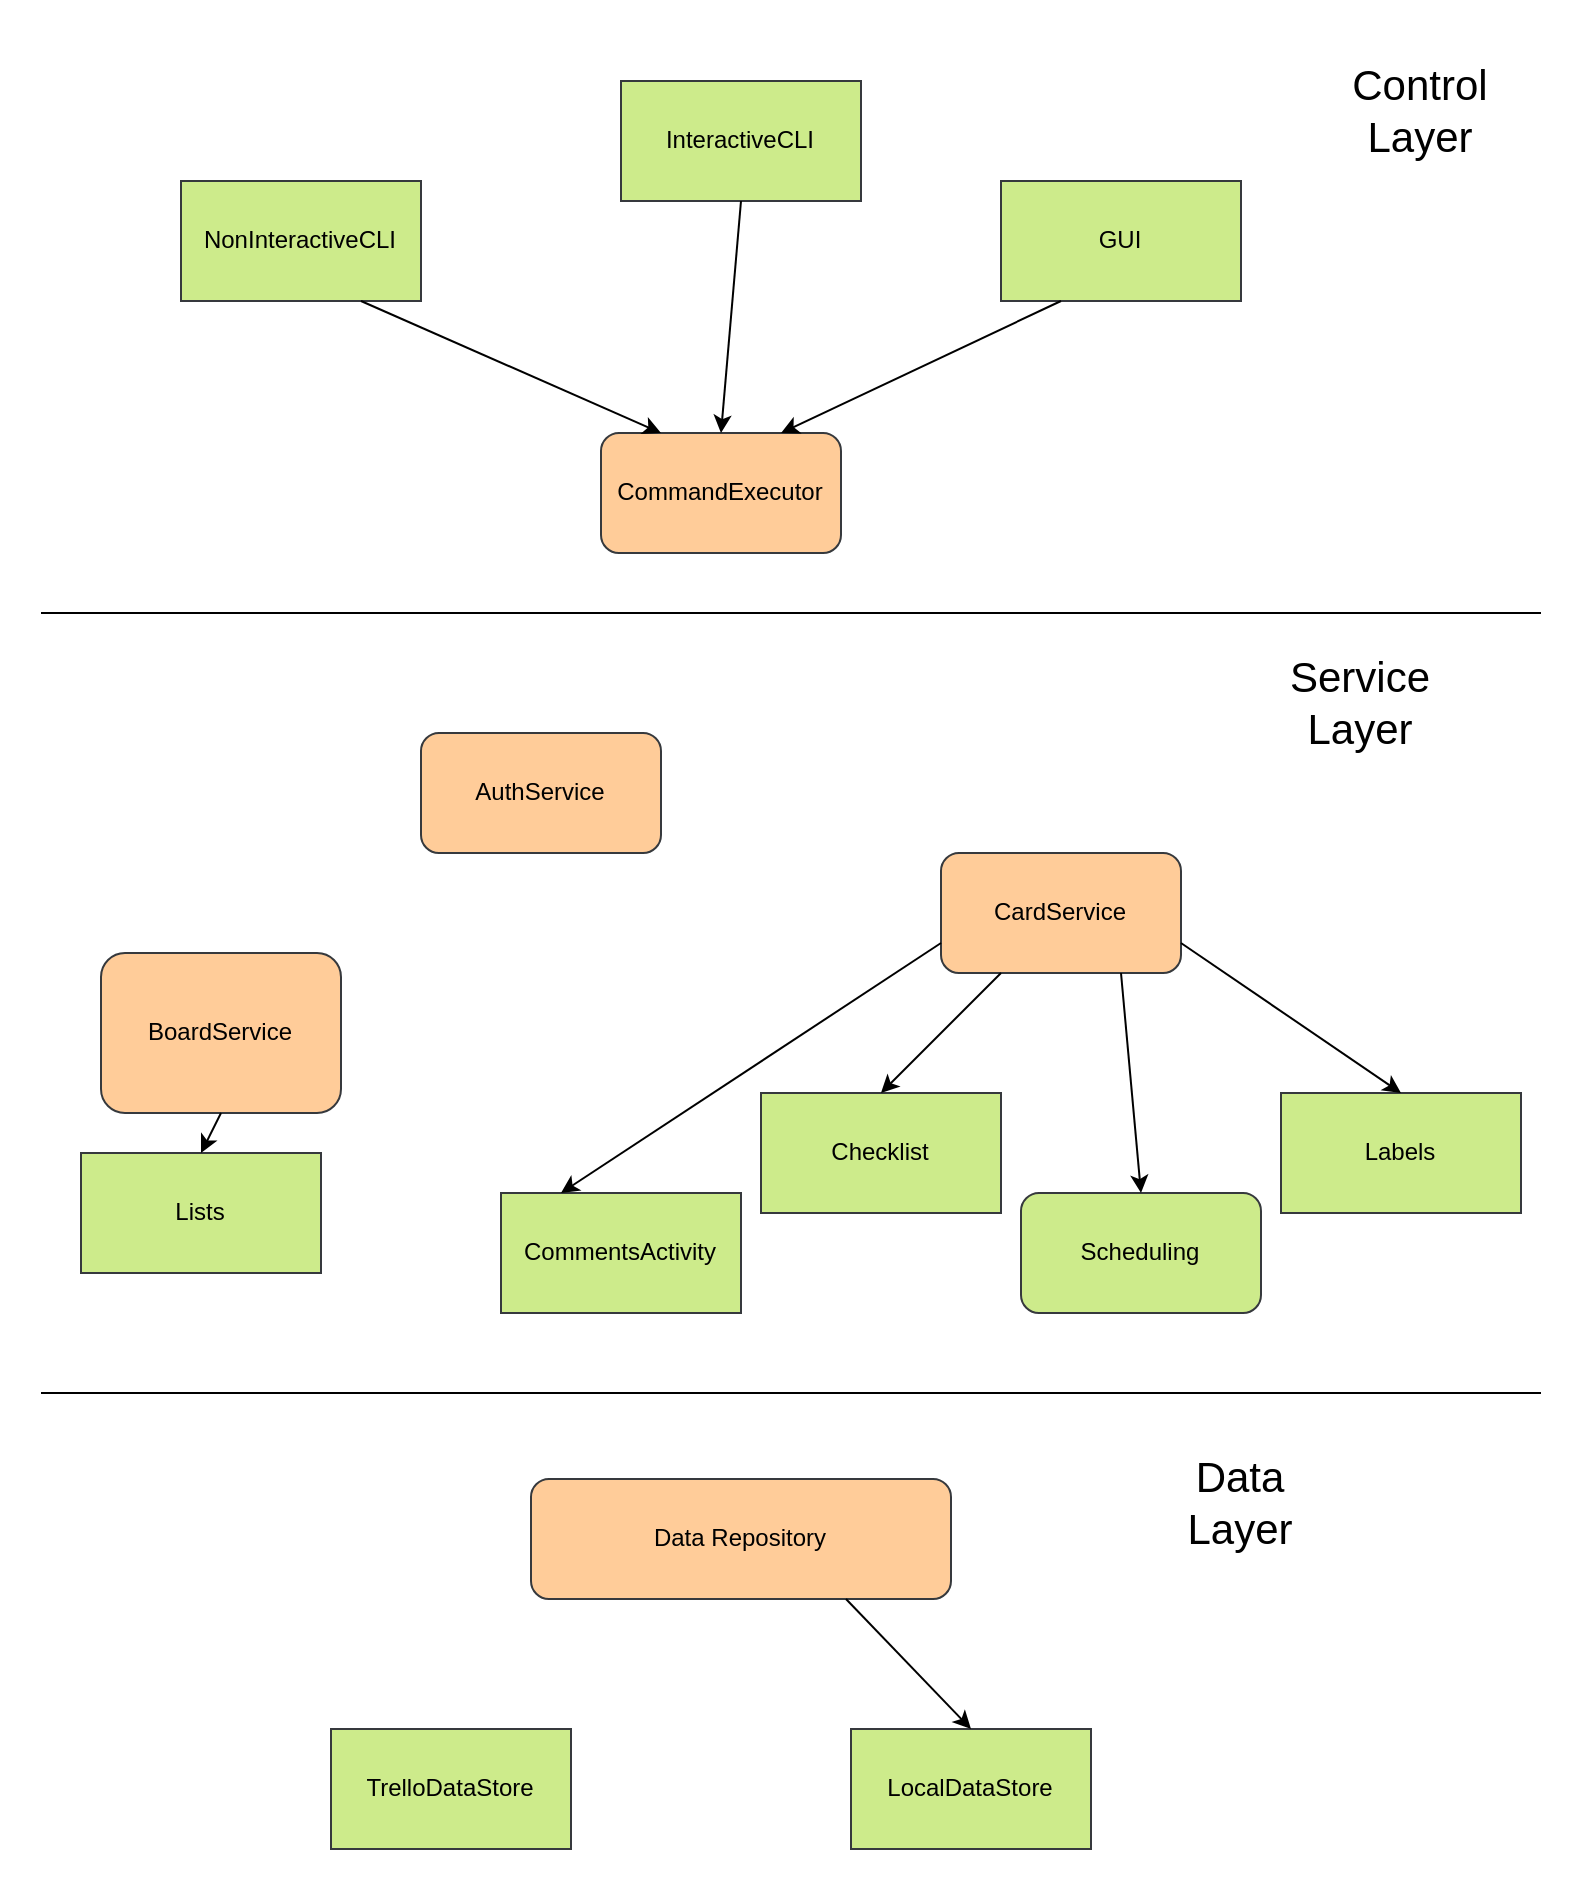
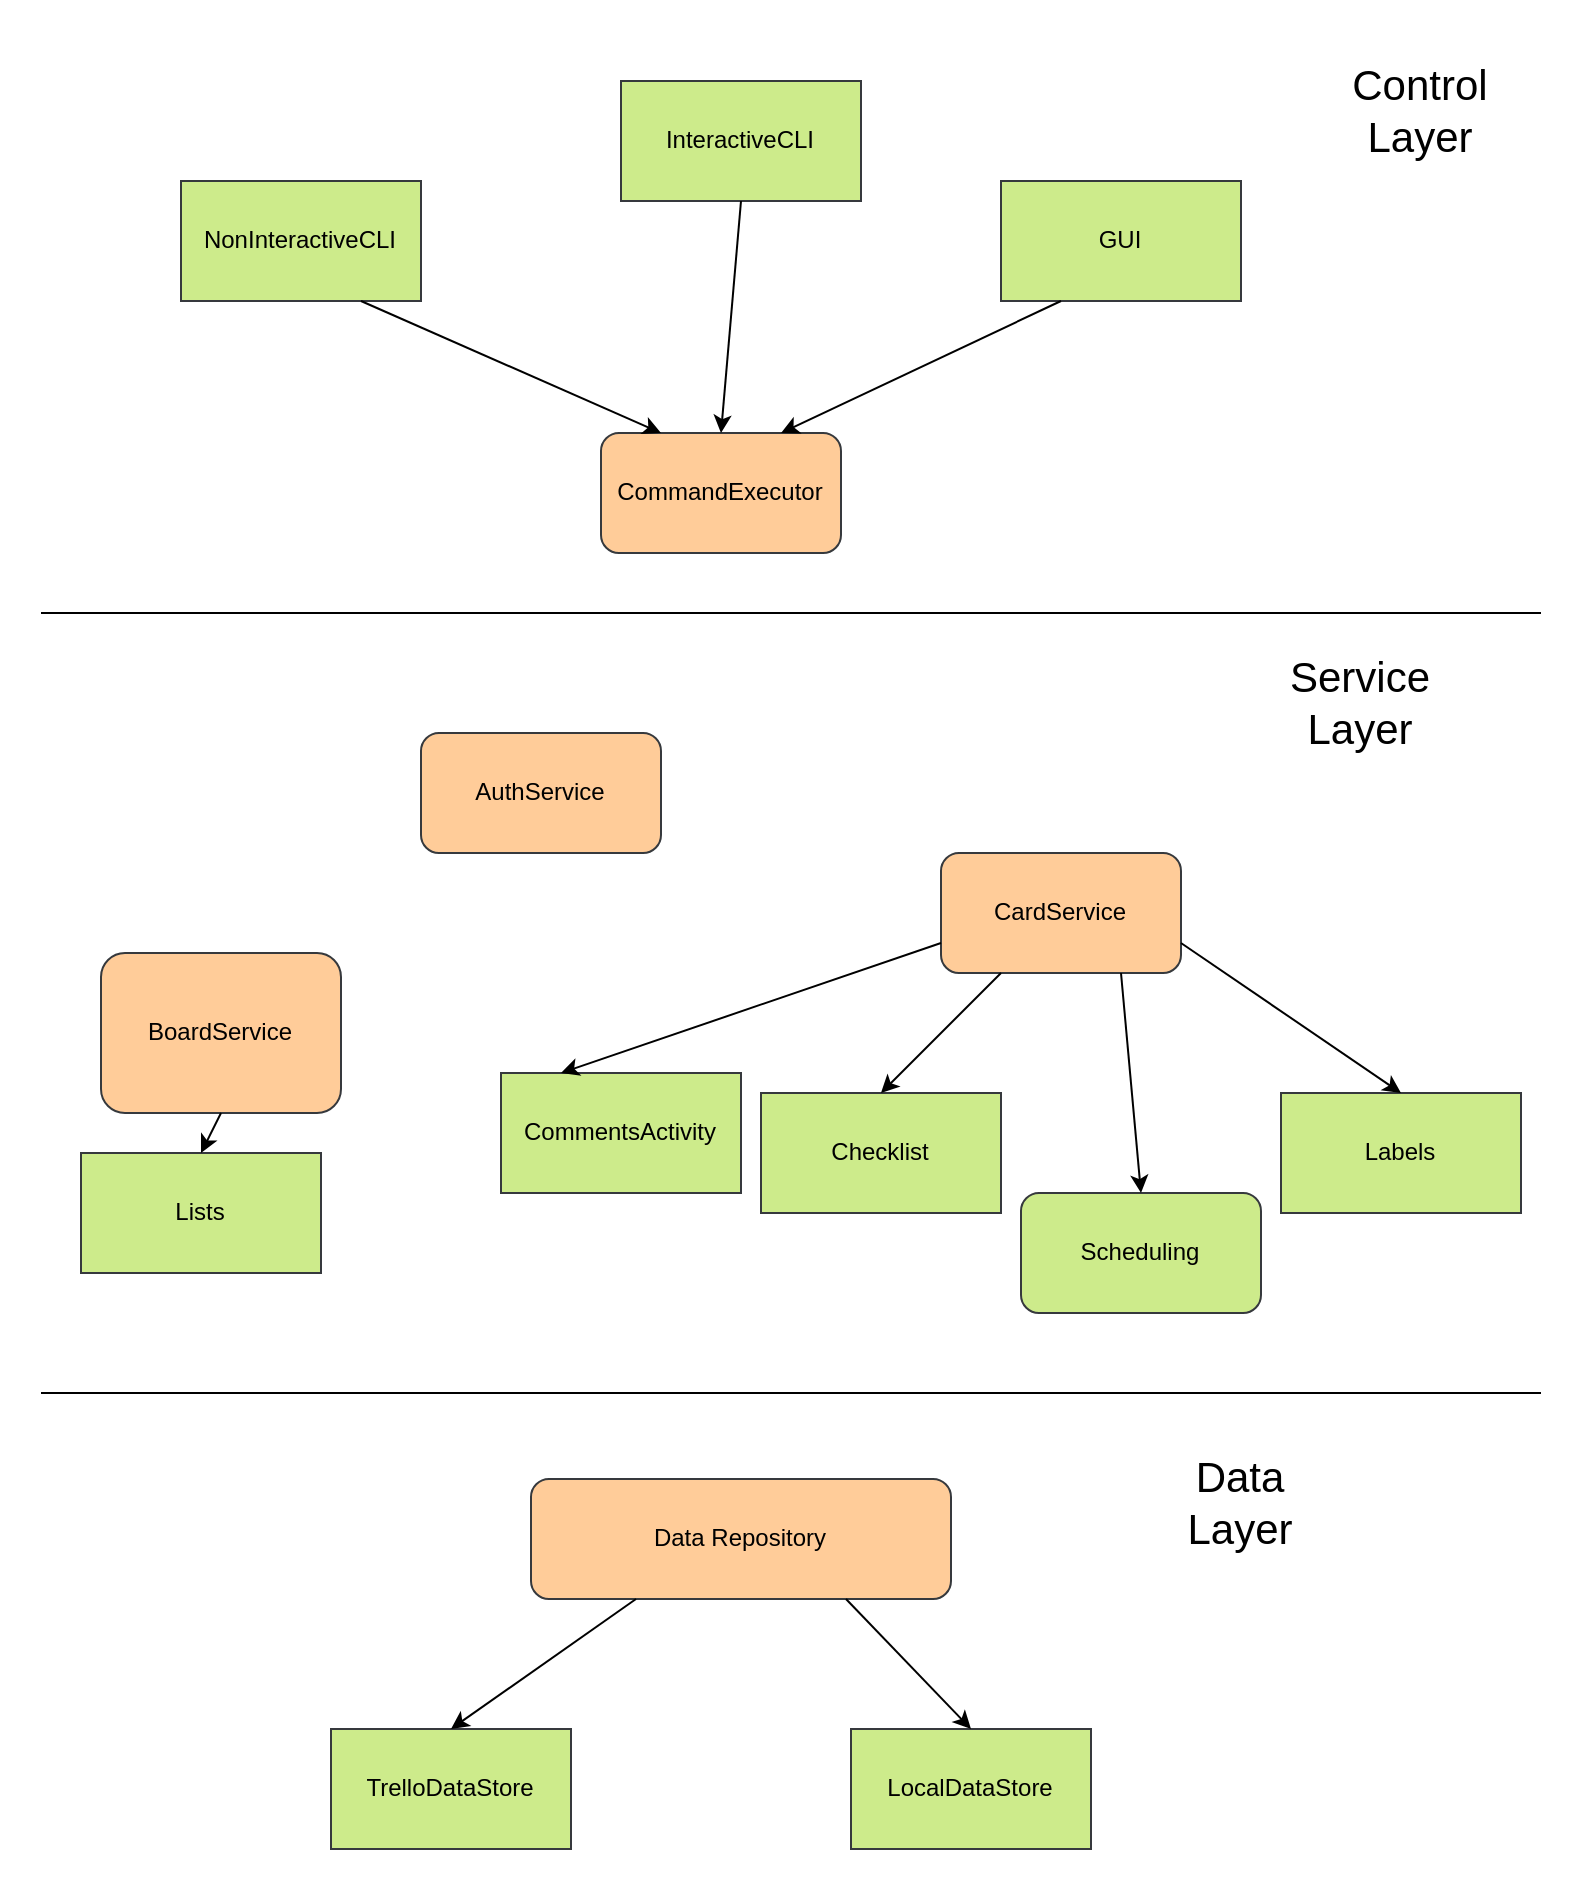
(621, 1253) -> (621, 1133)
none -> (549, 1660)
